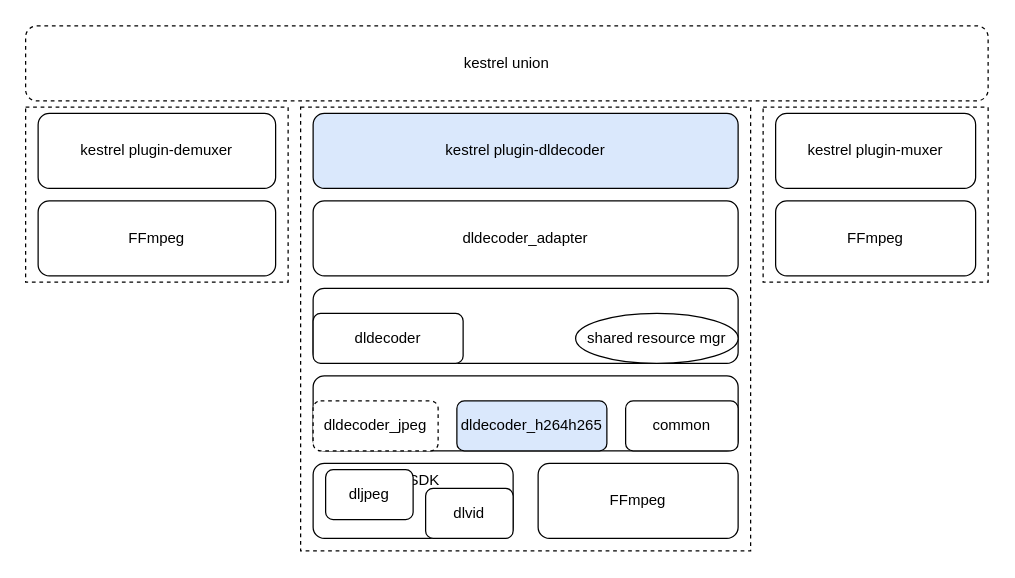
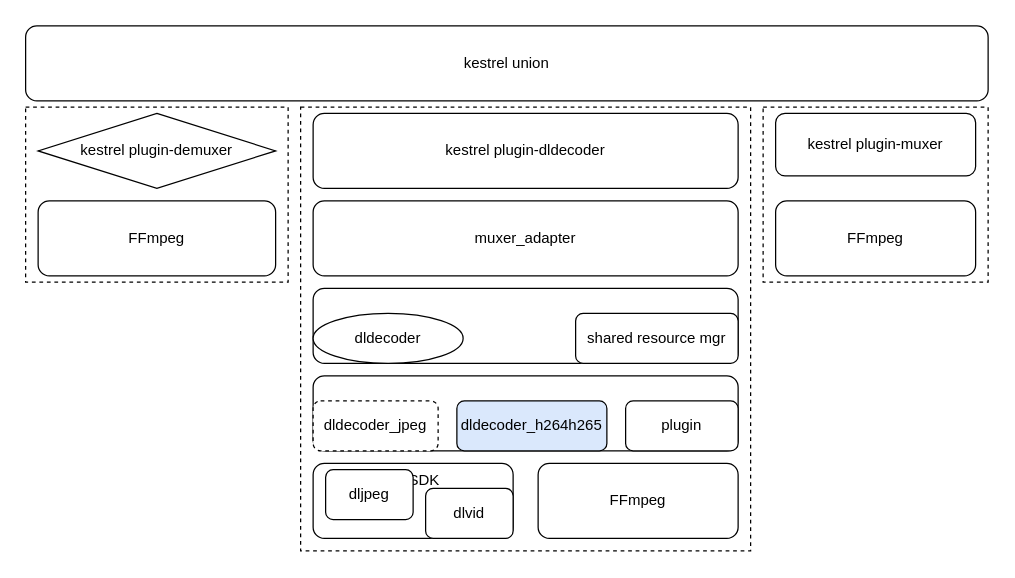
(507, 63) -> (507, 63)
(157, 151) -> (157, 151)
(526, 151) -> (526, 151)
(876, 151) -> (876, 144)
(526, 238) -> (526, 238)
(388, 338) -> (388, 338)
(657, 338) -> (657, 338)
(682, 426) -> (682, 426)
